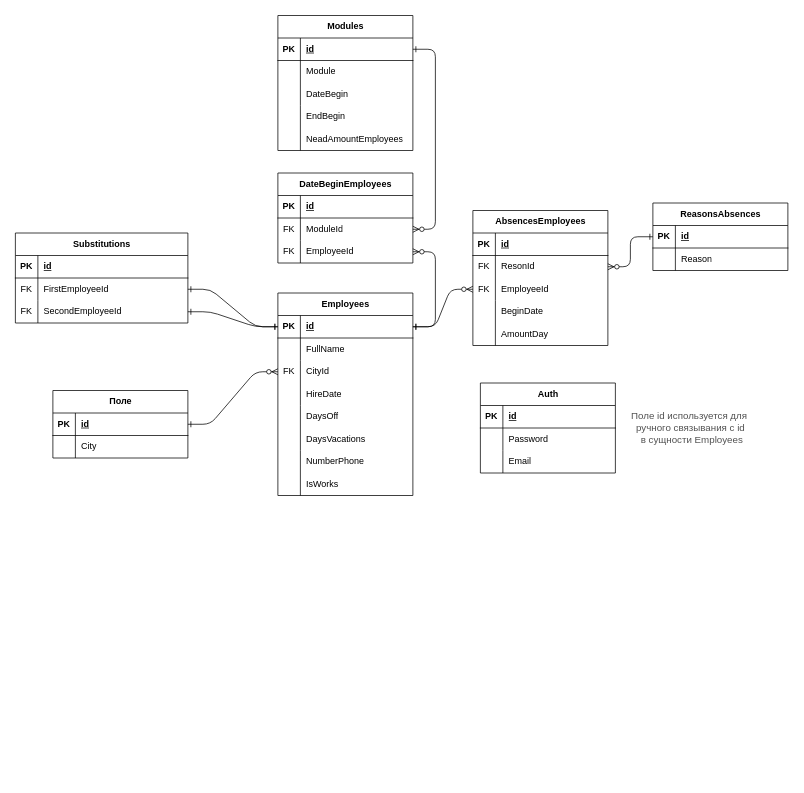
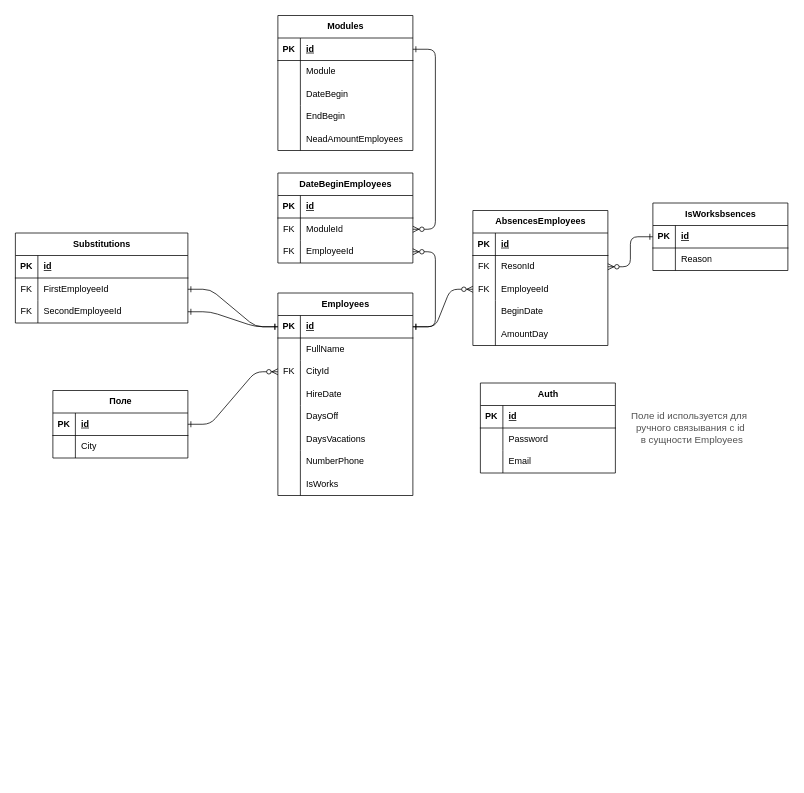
(721, 214) -> (721, 214)
